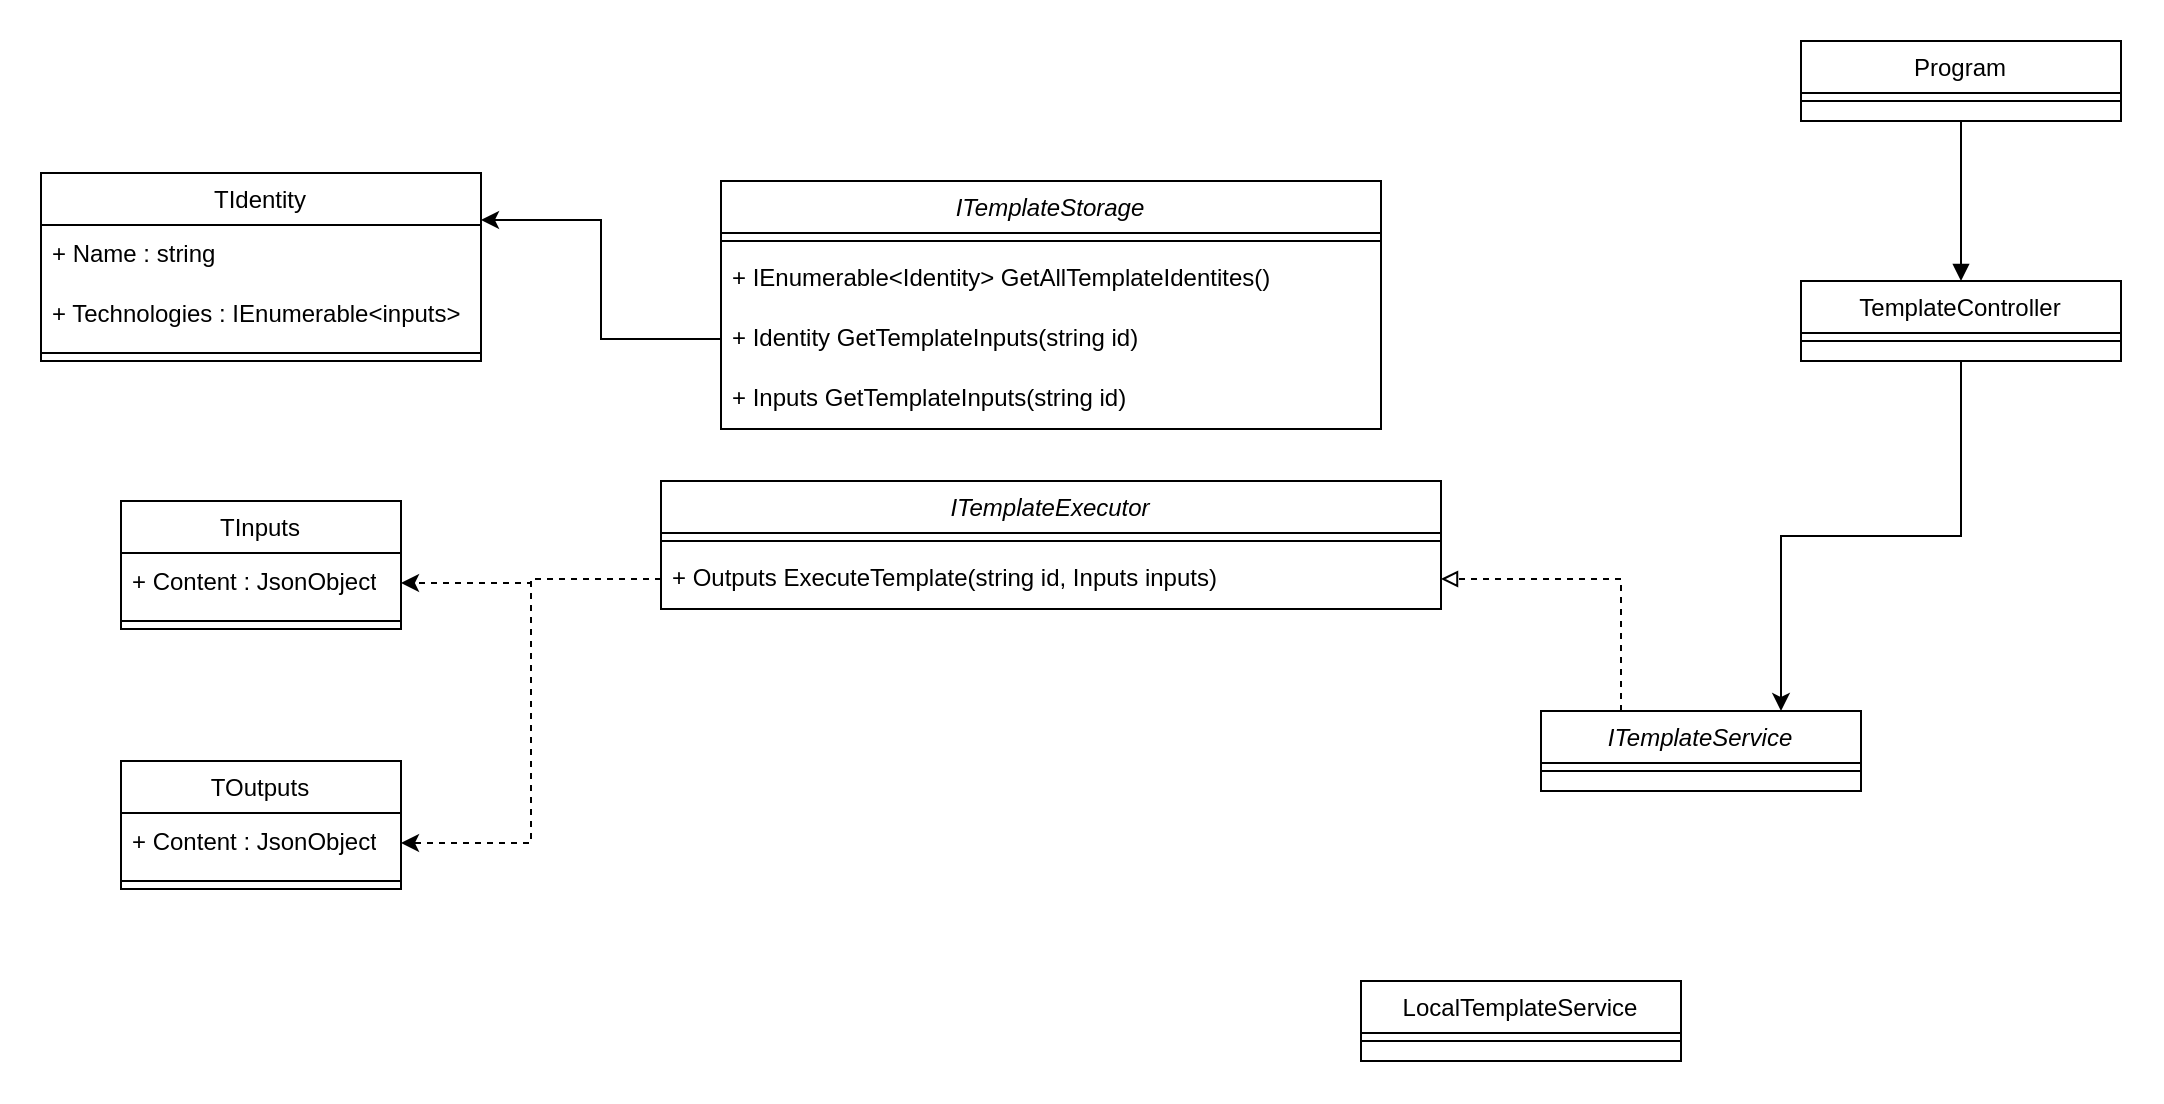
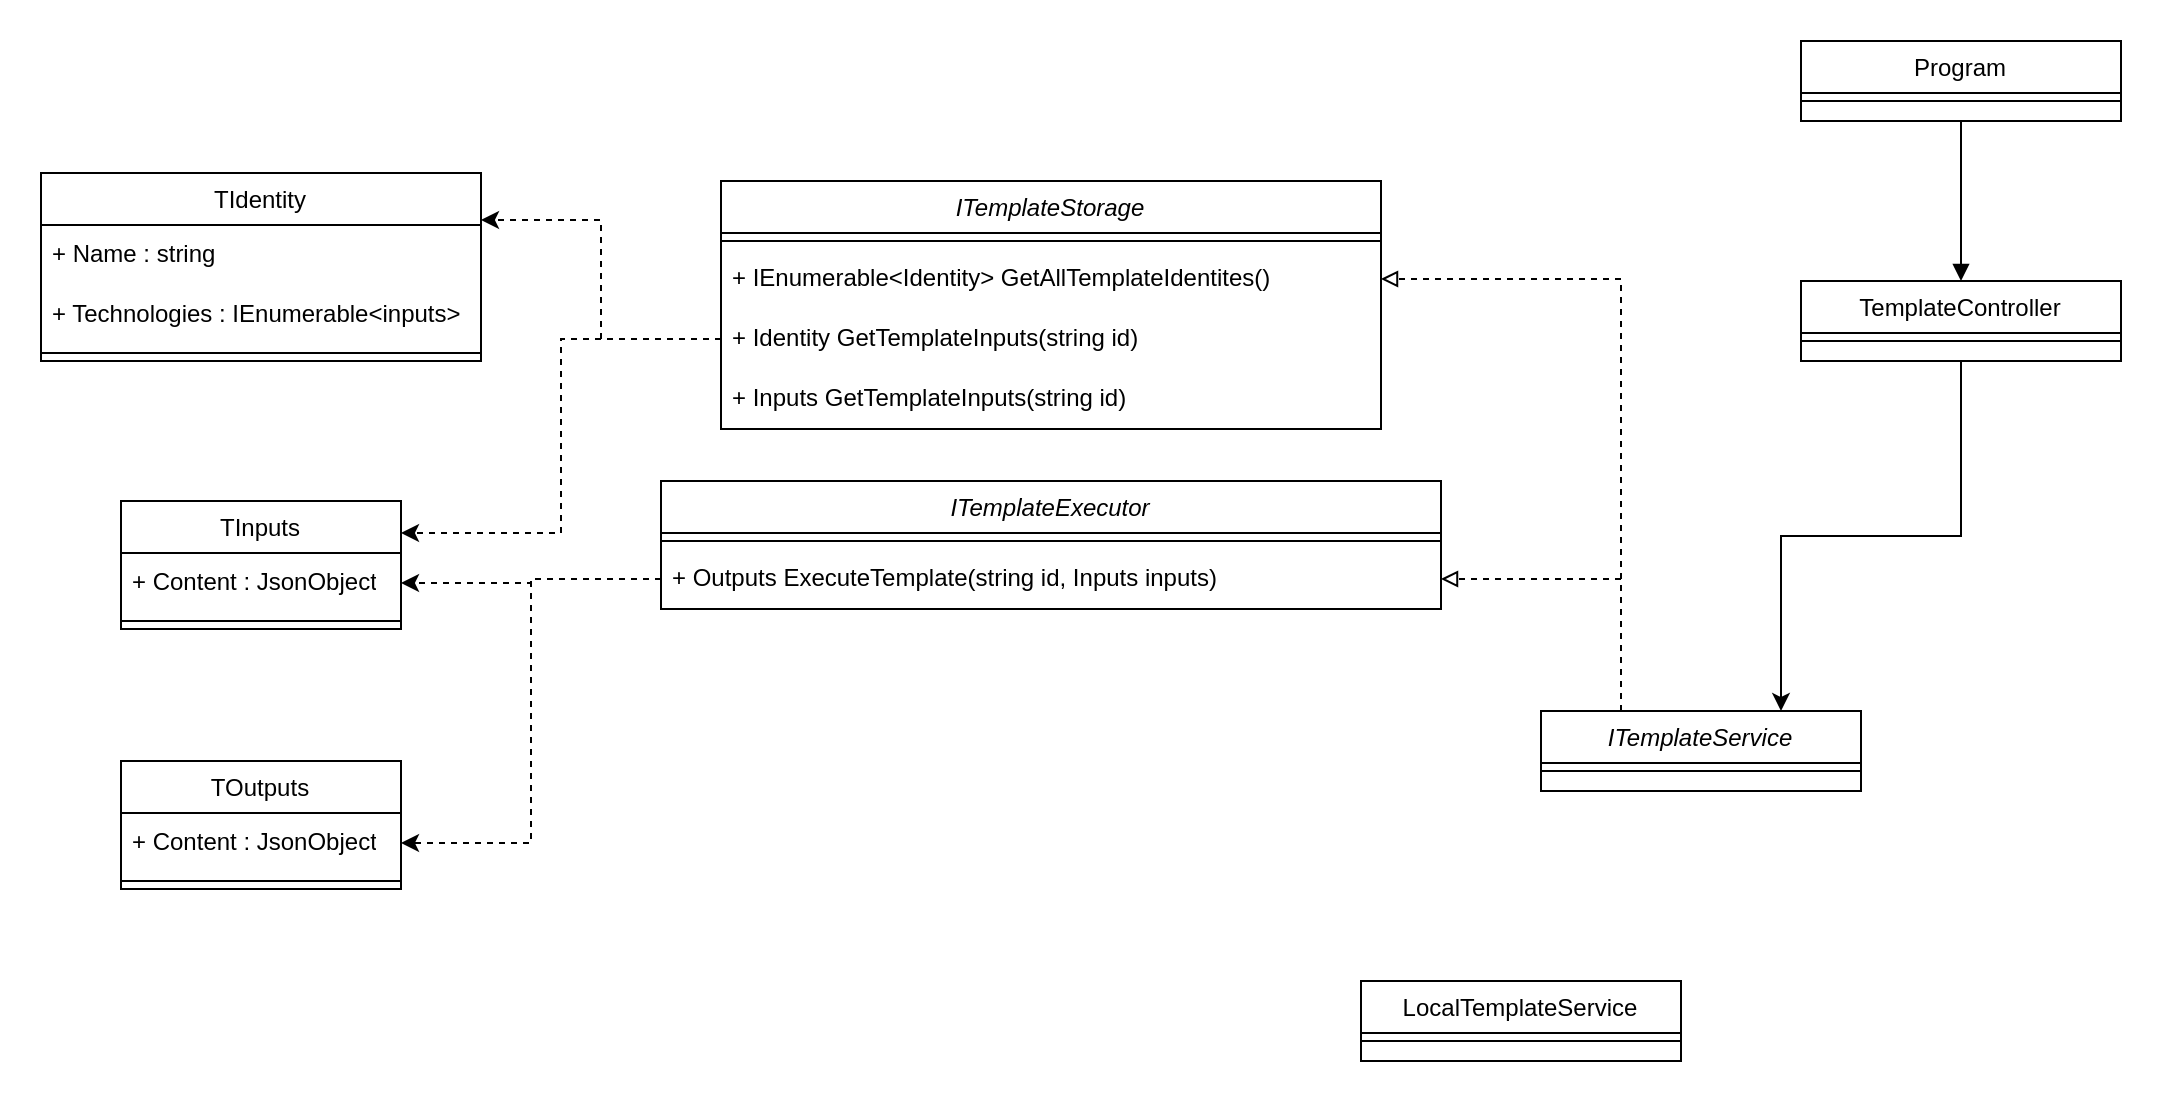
(601, 224) -> (601, 224)
none -> (1621, 316)
none -> (561, 491)
